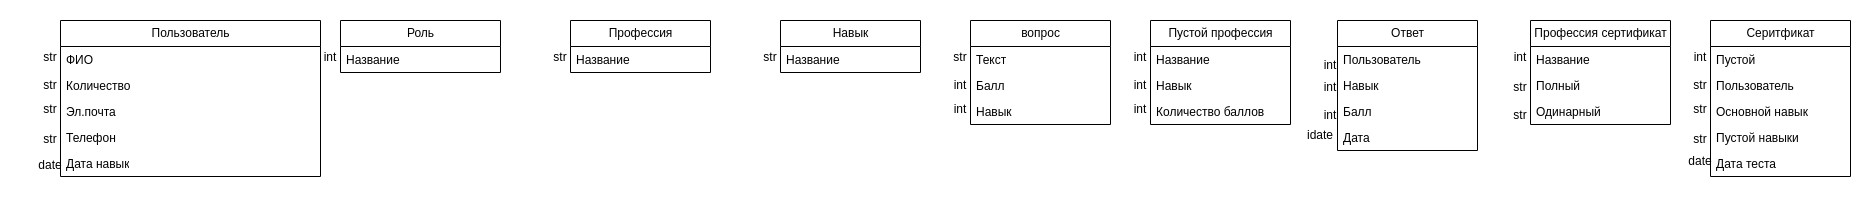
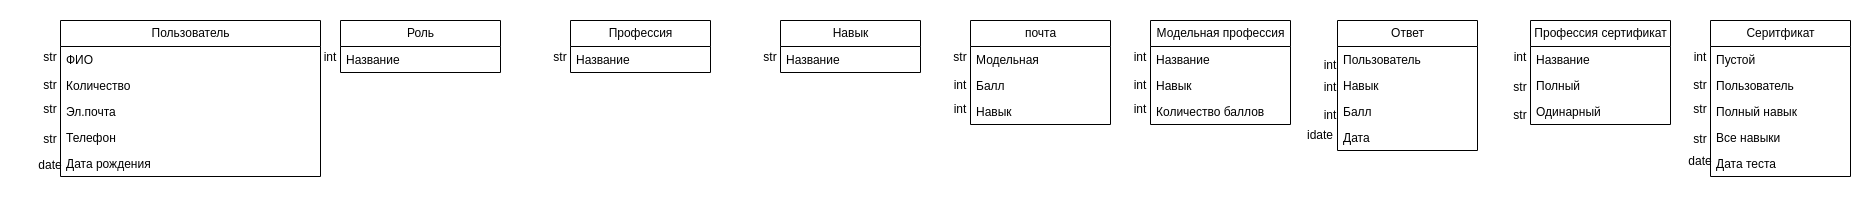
(1041, 34) -> (1041, 34)
(1221, 34) -> (1221, 34)
(993, 61) -> (1007, 61)
(1762, 113) -> (1755, 113)
(1759, 139) -> (1749, 139)
(99, 165) -> (109, 165)
